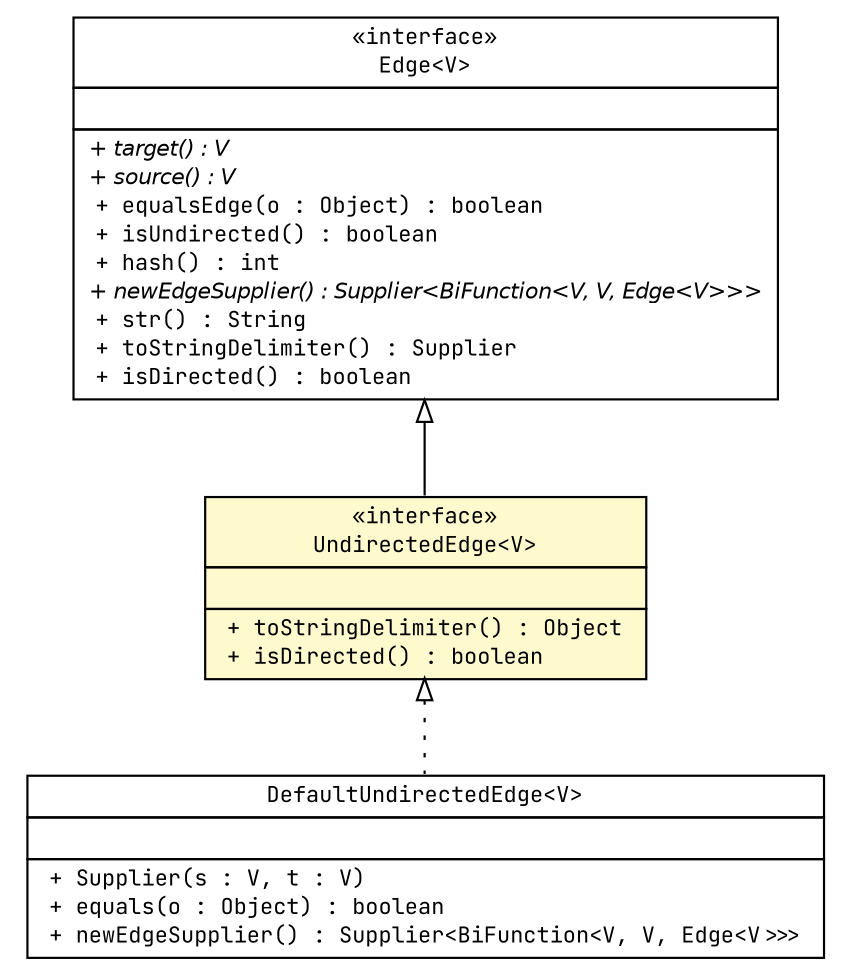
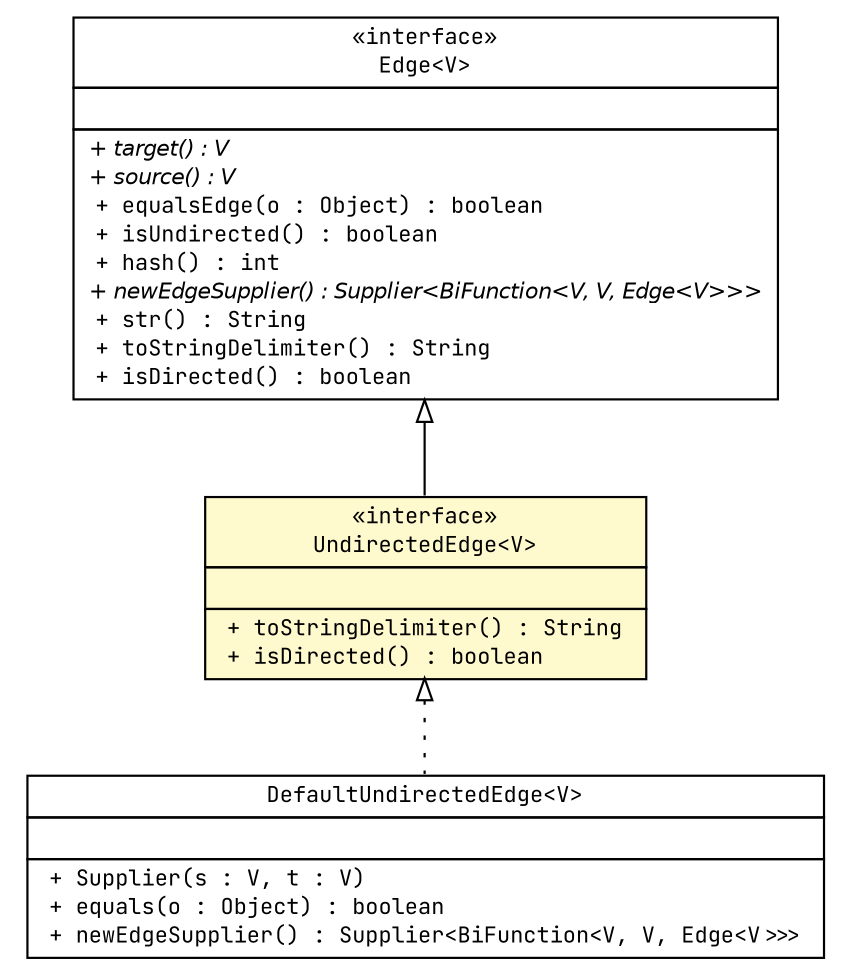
(307, 349) -> (294, 349)
(426, 629) -> (426, 629)
